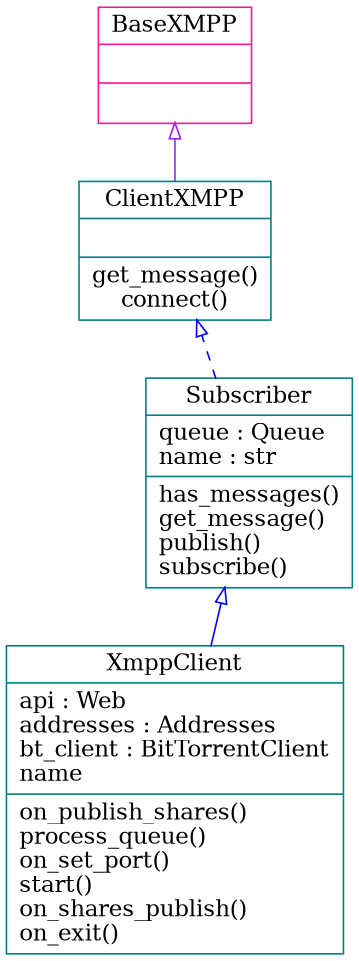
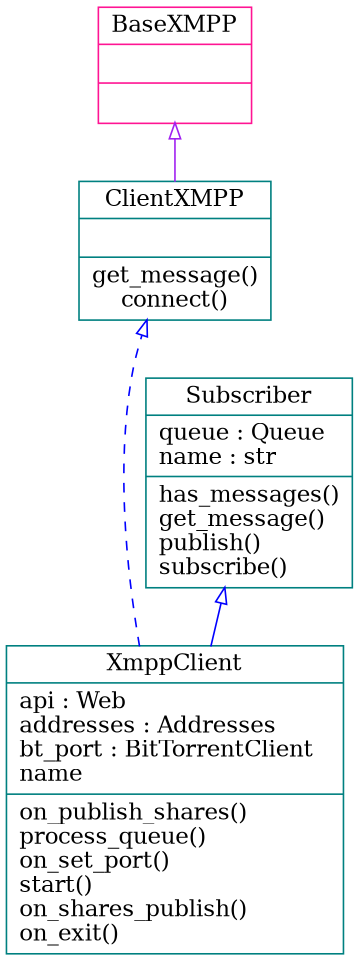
(209, 357) -> (124, 491)
(175, 750) -> (167, 750)
